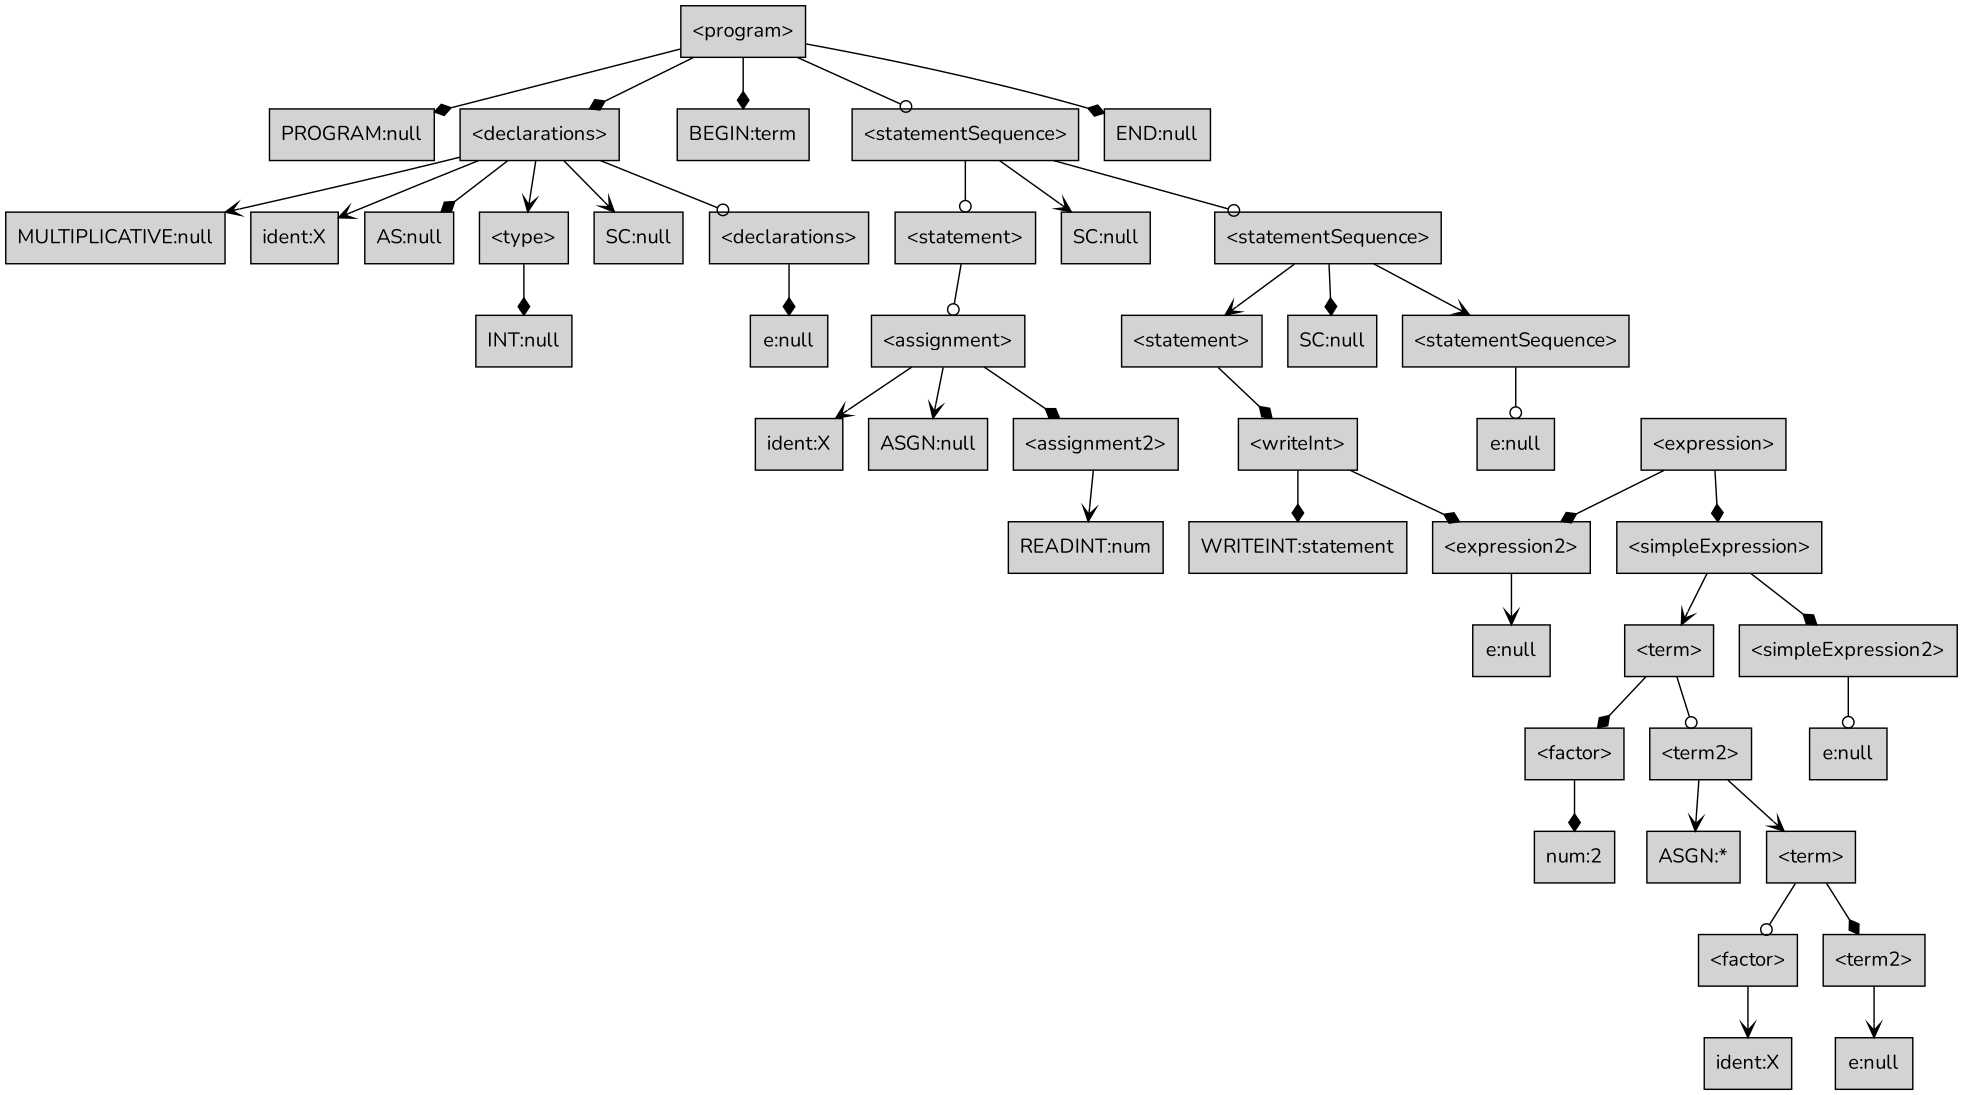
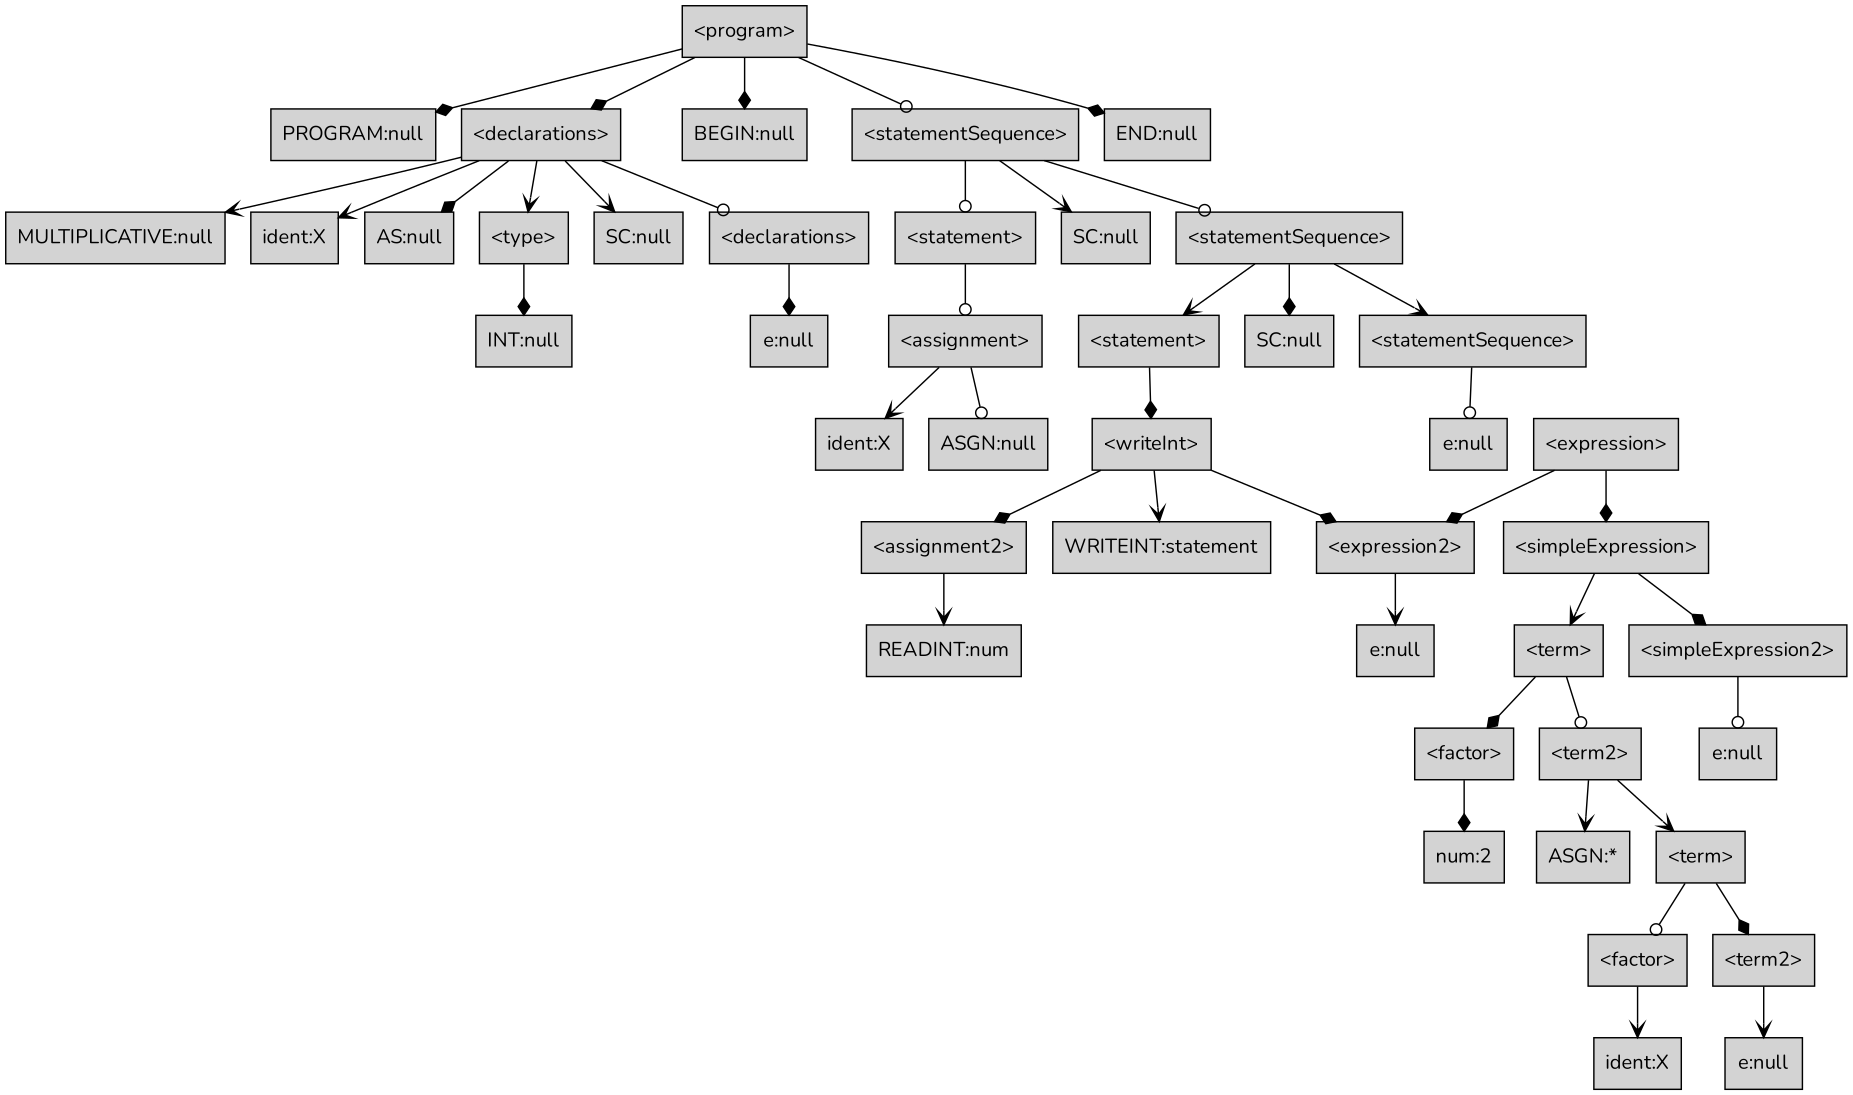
(743, 135) -> (745, 135)
(940, 386) -> (976, 387)
(1015, 388) -> (1056, 492)
(1298, 487) -> (1156, 489)
